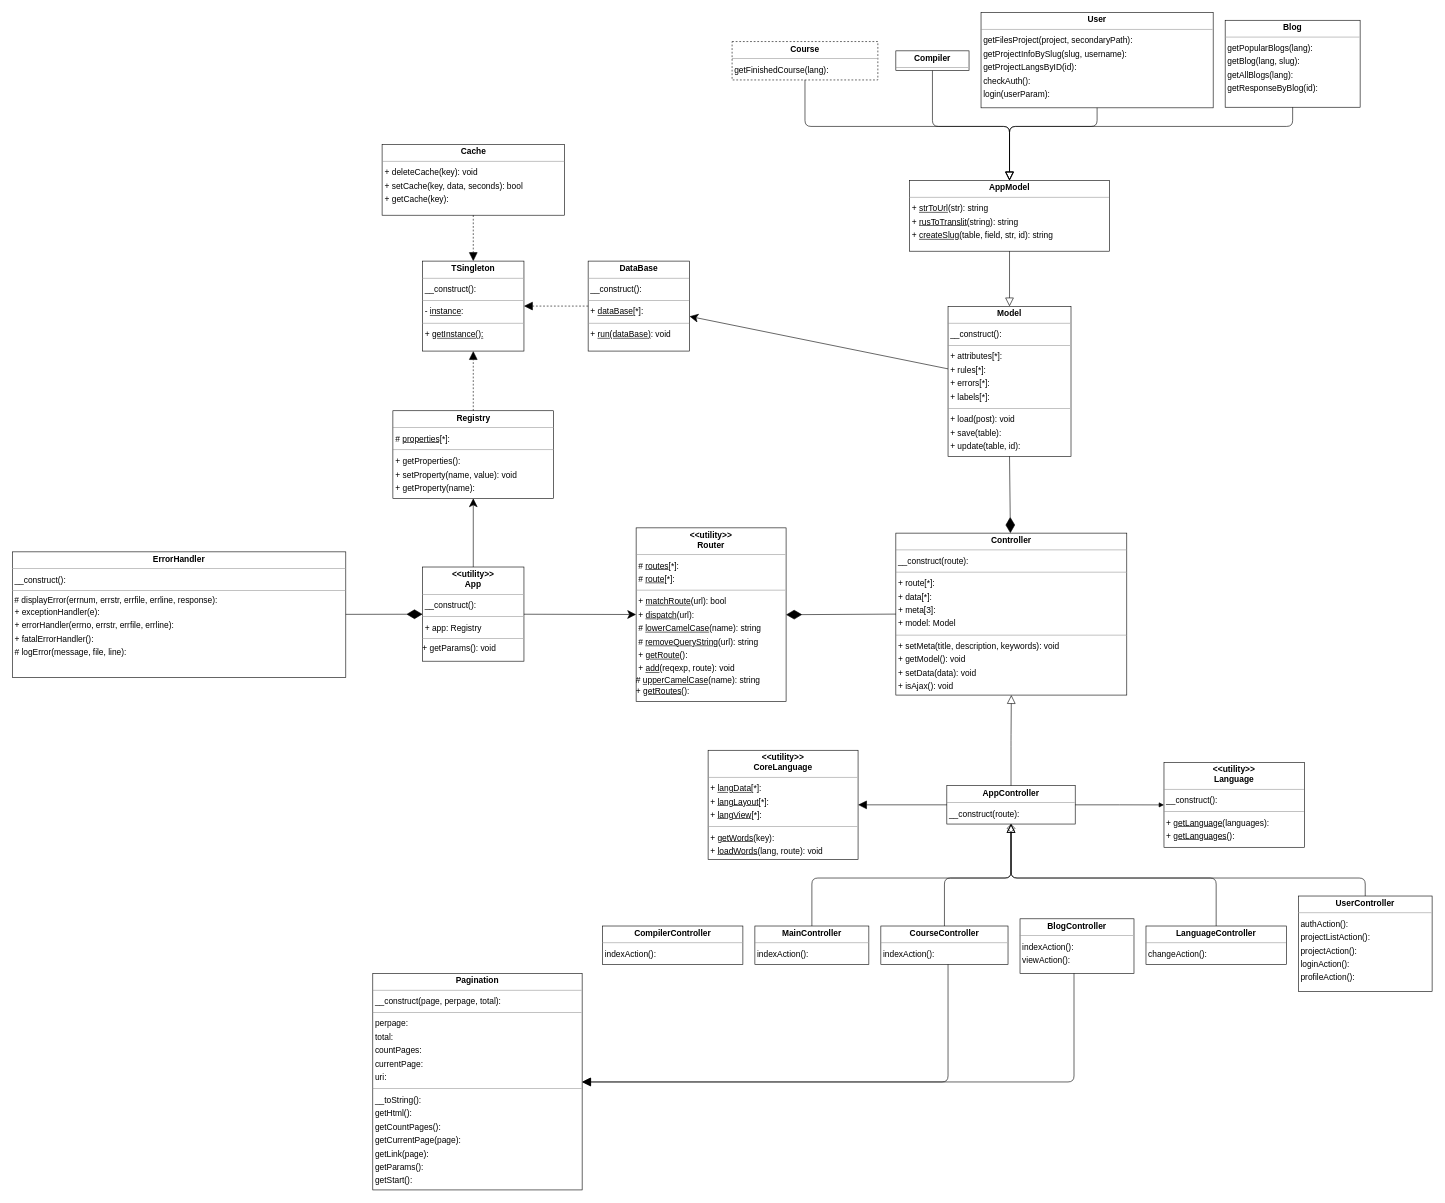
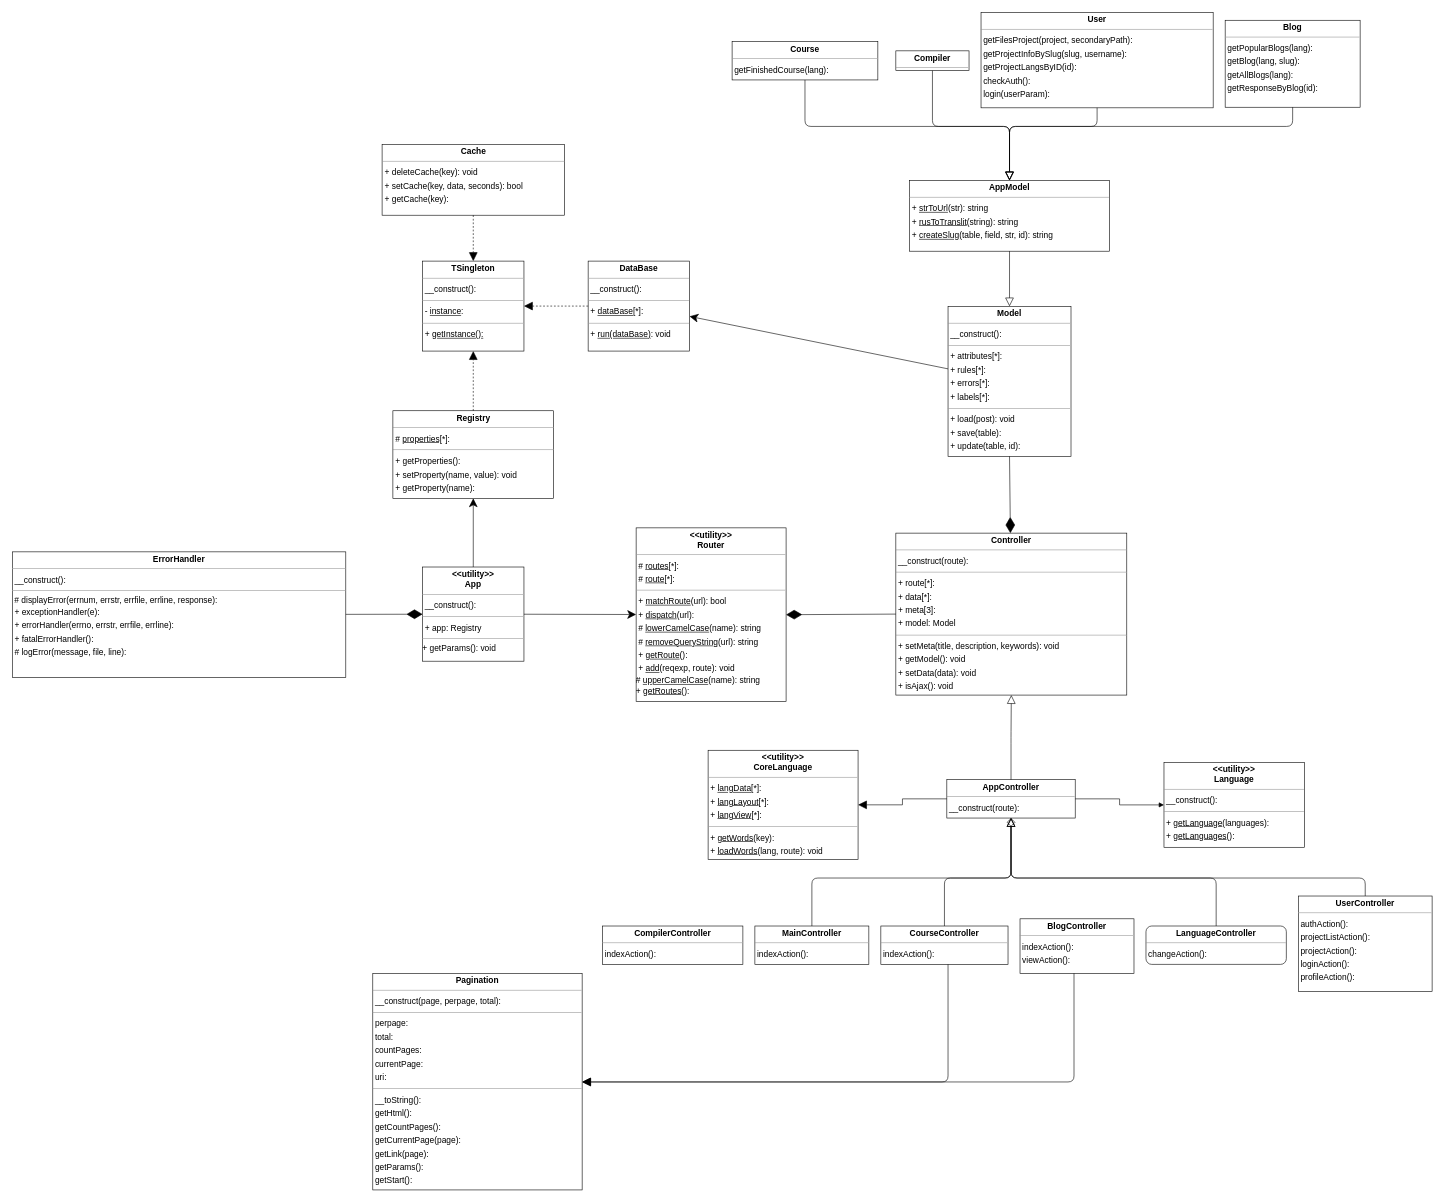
(805, 61) -> (805, 61)
(1011, 805) -> (1011, 799)
(1217, 945) -> (1217, 945)
